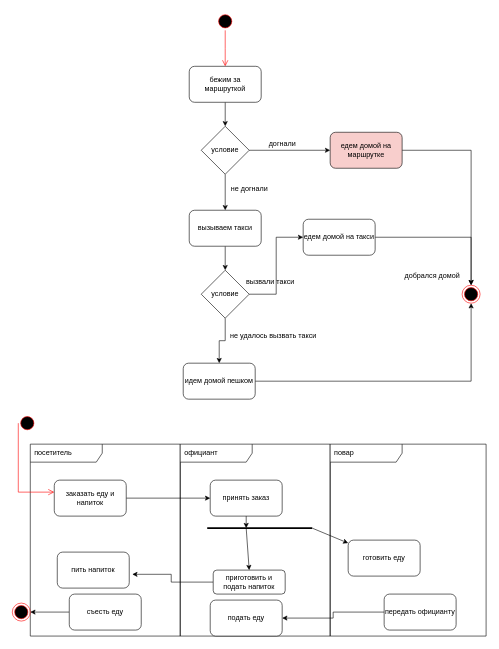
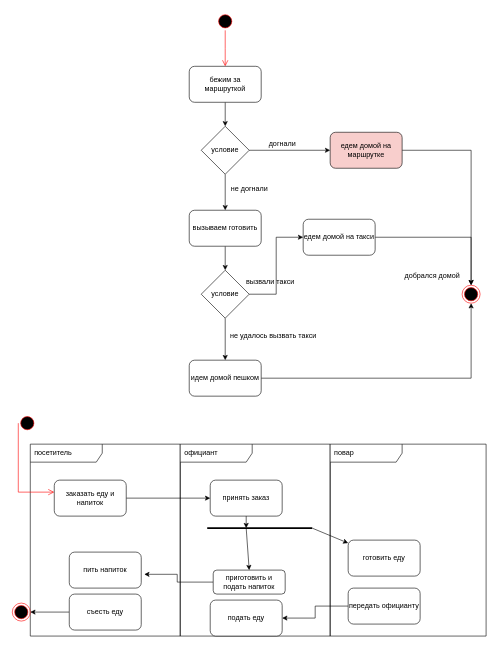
(225, 228) -> (225, 228)
(219, 381) -> (225, 378)
(93, 570) -> (105, 570)
(420, 612) -> (384, 606)
